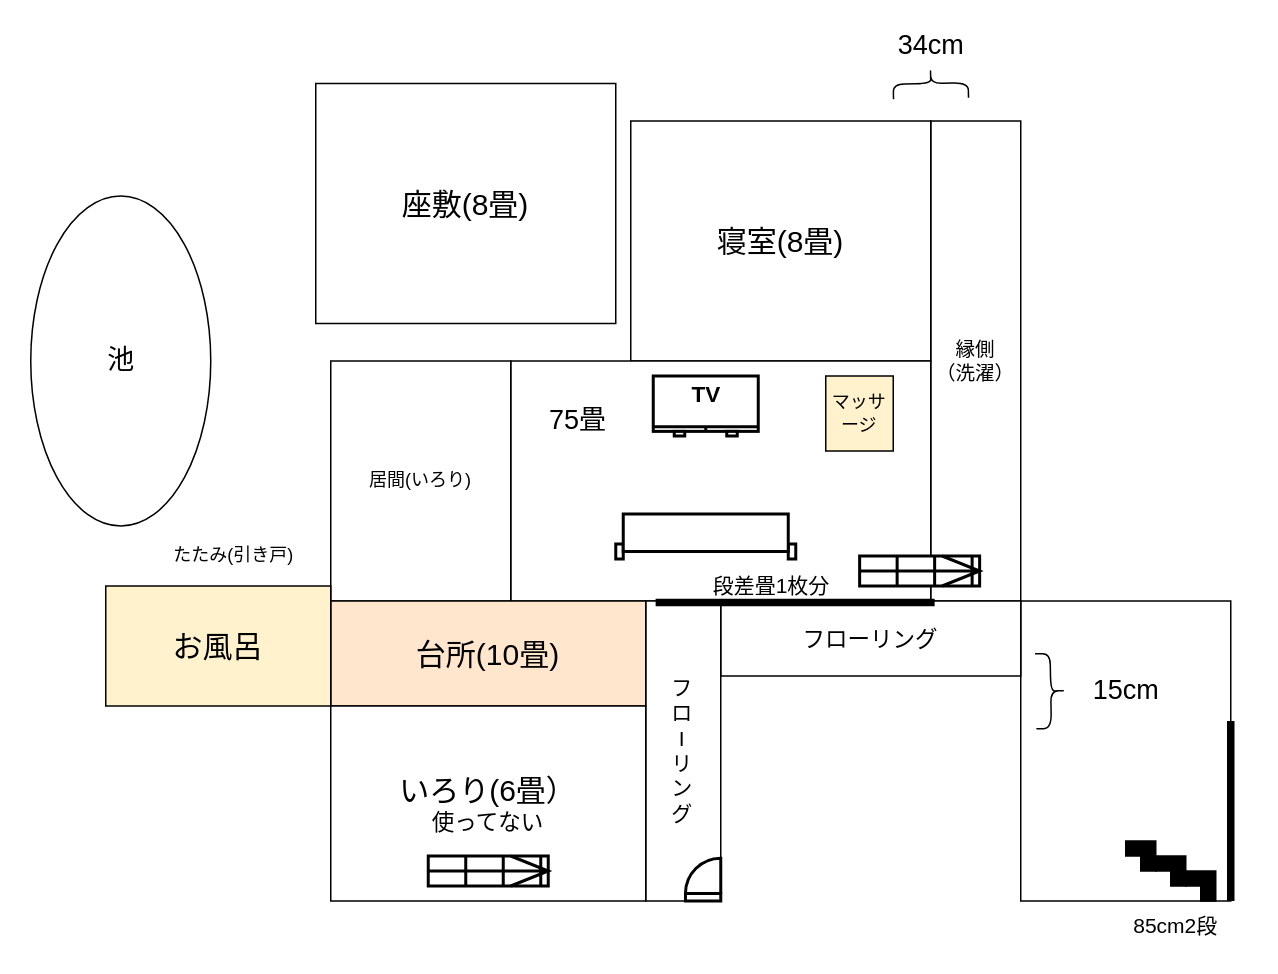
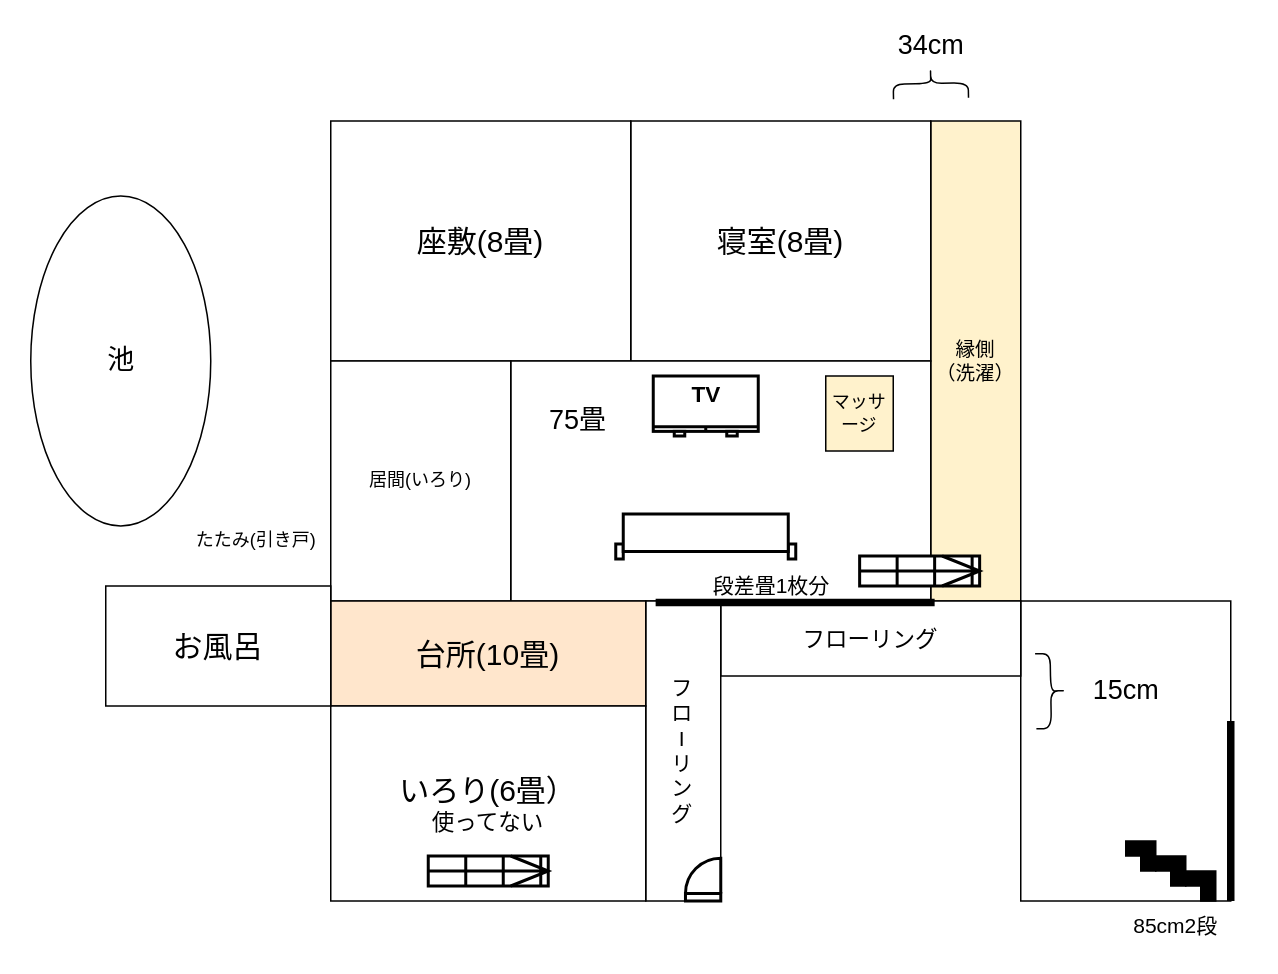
(466, 203) -> (481, 241)
(976, 361) -> (976, 361)
(233, 556) -> (256, 541)
(218, 646) -> (218, 646)
